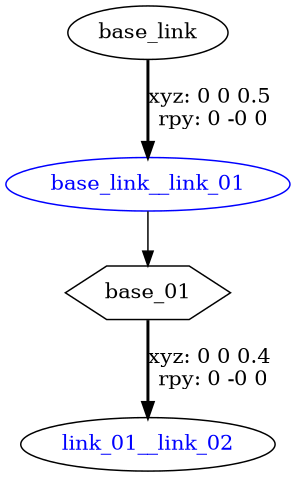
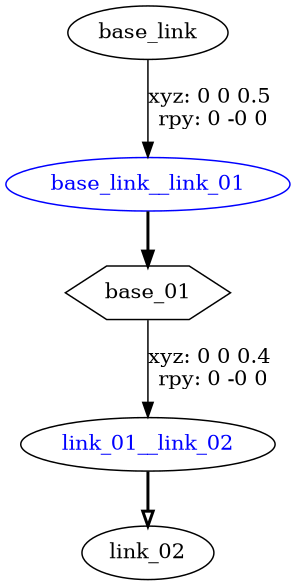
(148, 101) -> (148, 101)
(148, 231) -> (148, 231)
(148, 361) -> (148, 361)
none -> (148, 553)
